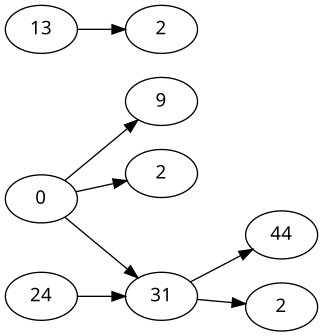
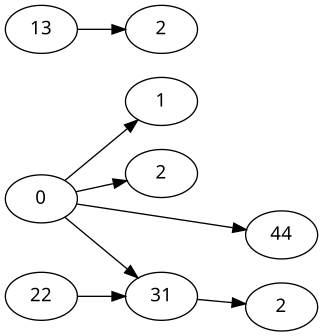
(162, 101) -> (162, 101)
(216, 269) -> (155, 216)
(41, 296) -> (41, 296)
